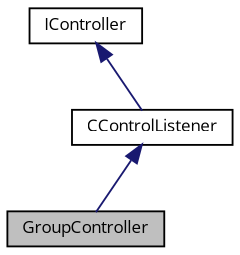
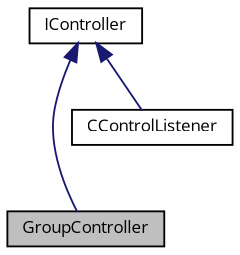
(114, 186) -> (53, 137)
